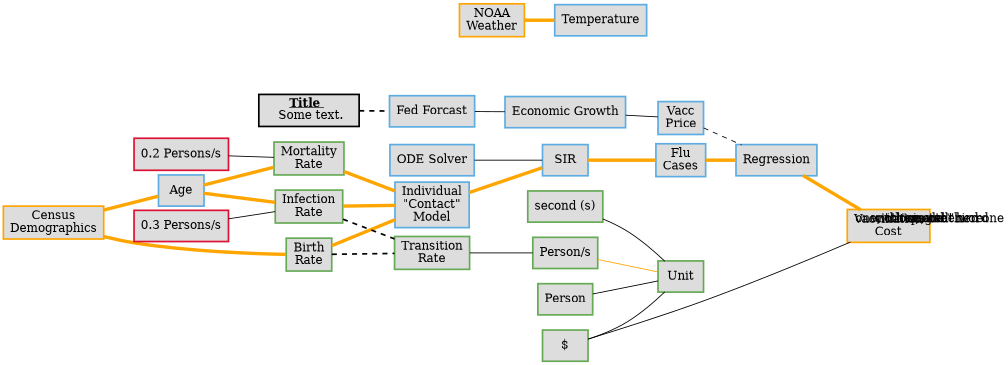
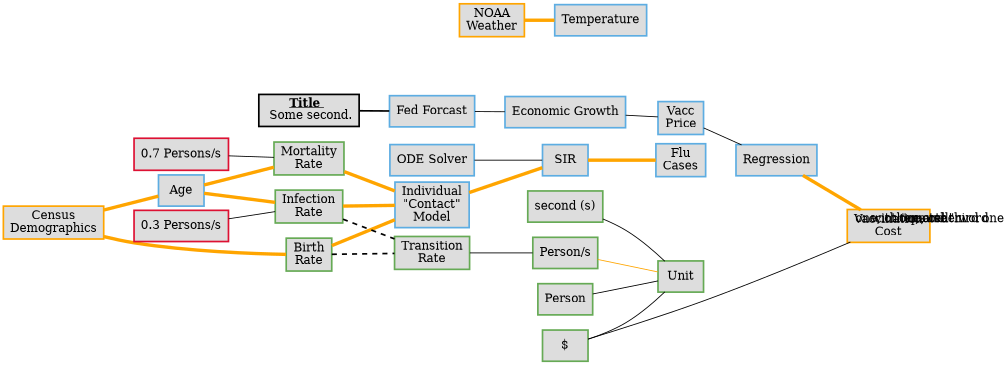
(374, 111) -> (374, 111)
(309, 115) -> (309, 115)
(723, 136) -> (723, 136)
(181, 154) -> (181, 154)
(721, 160) -> none
